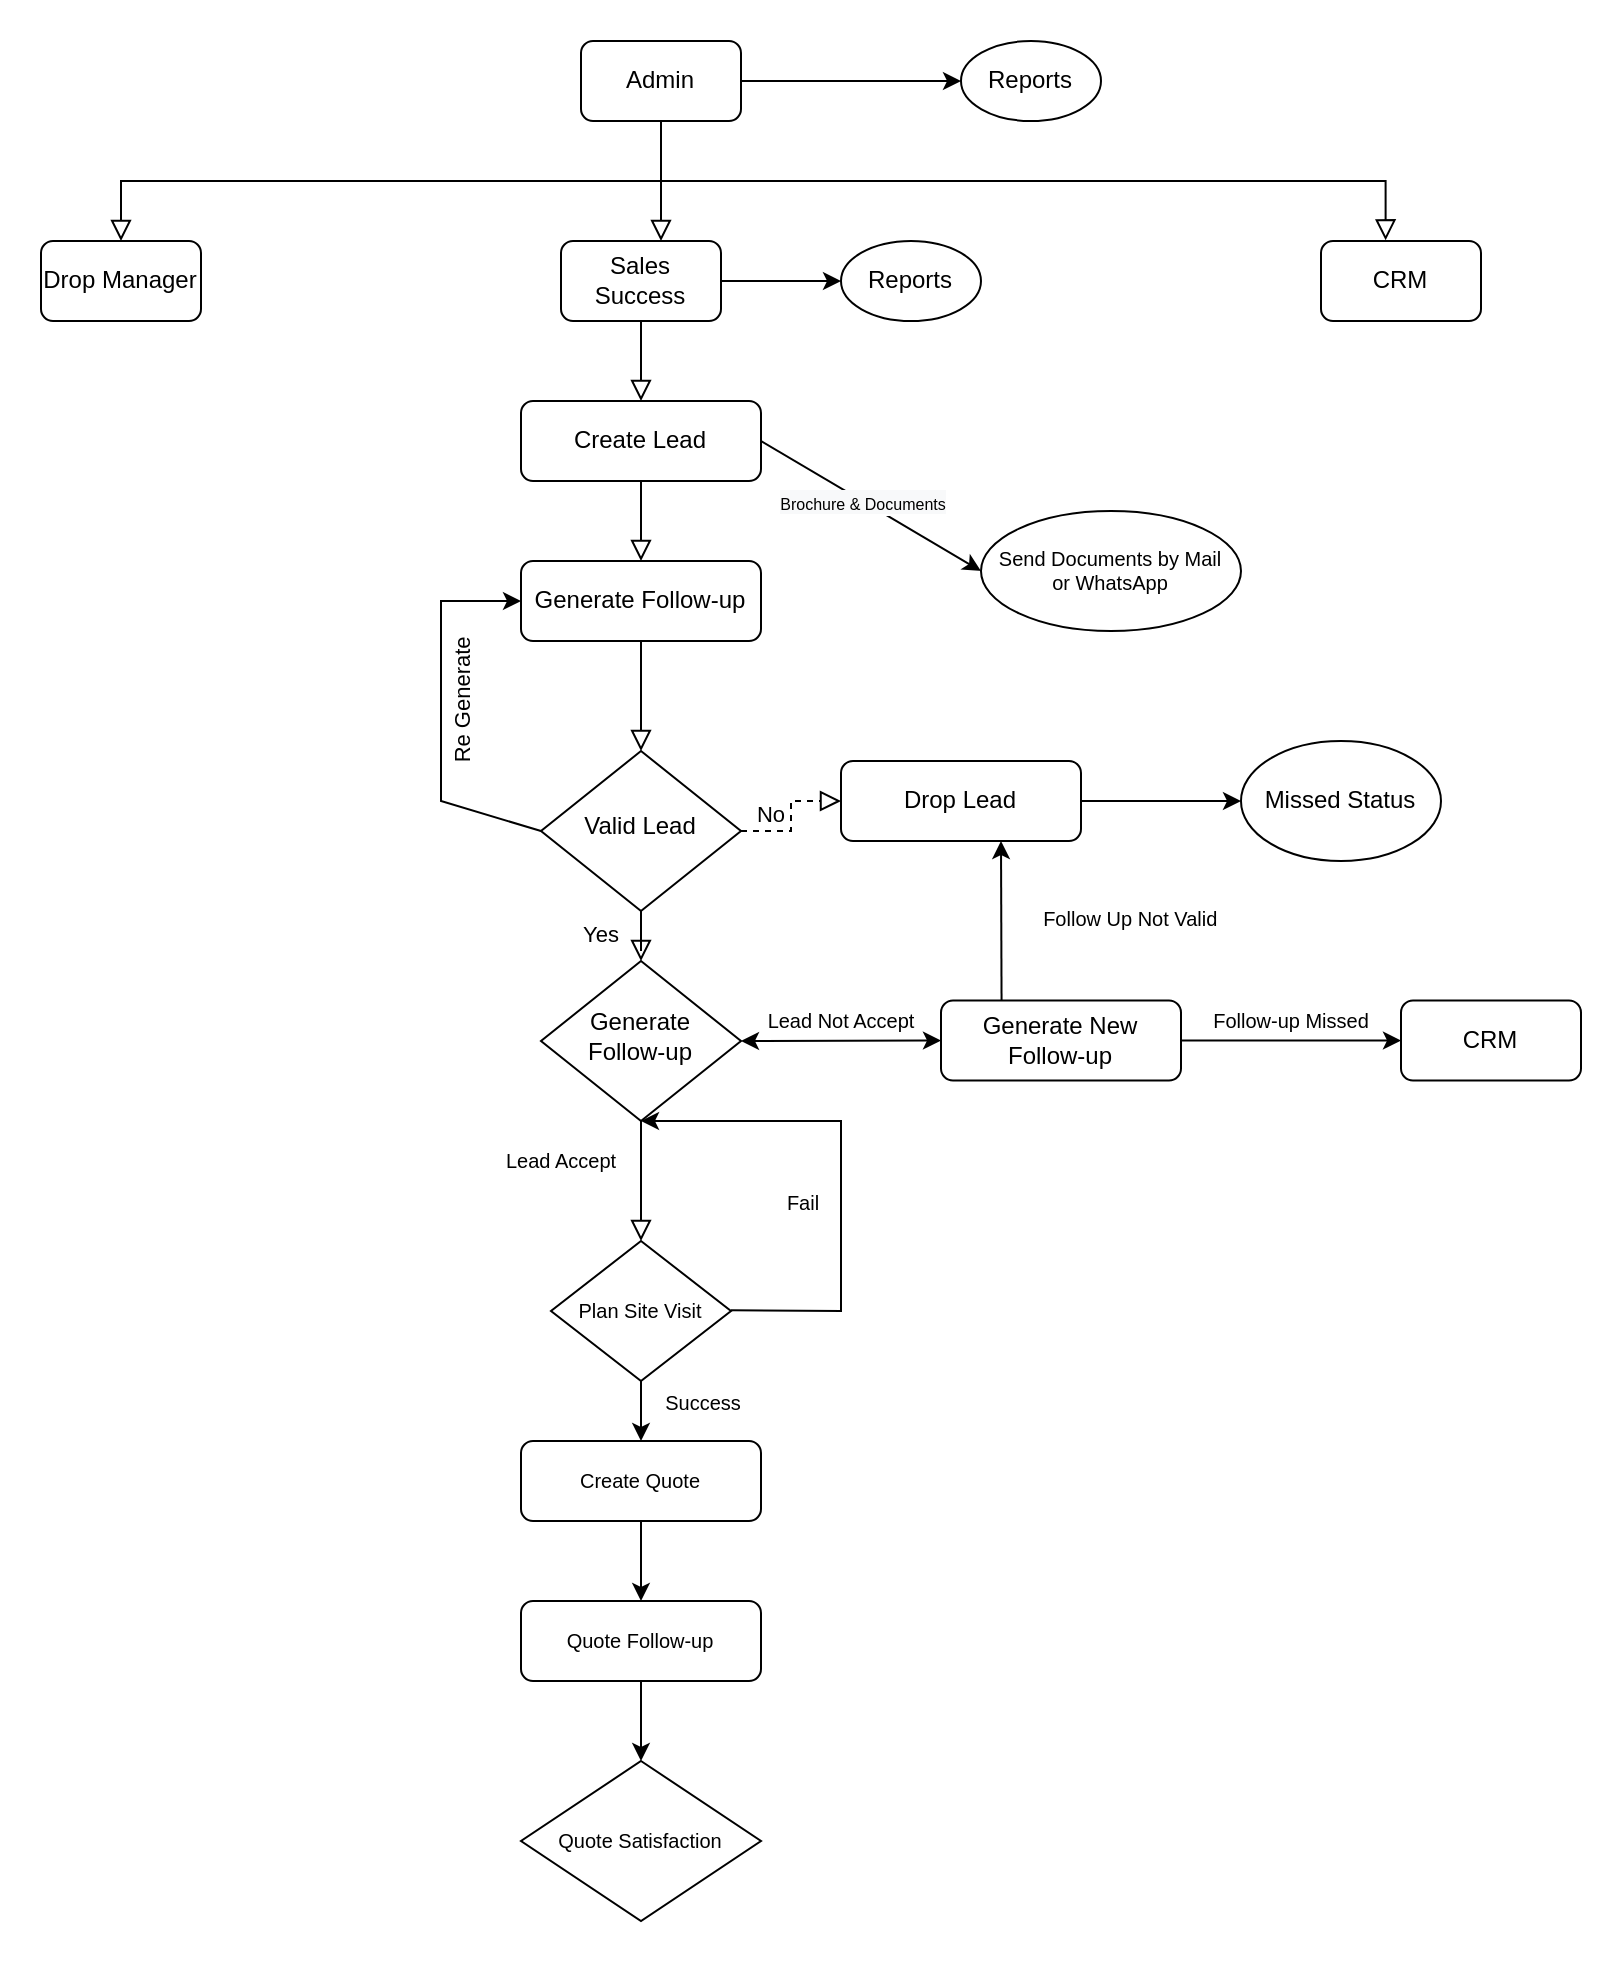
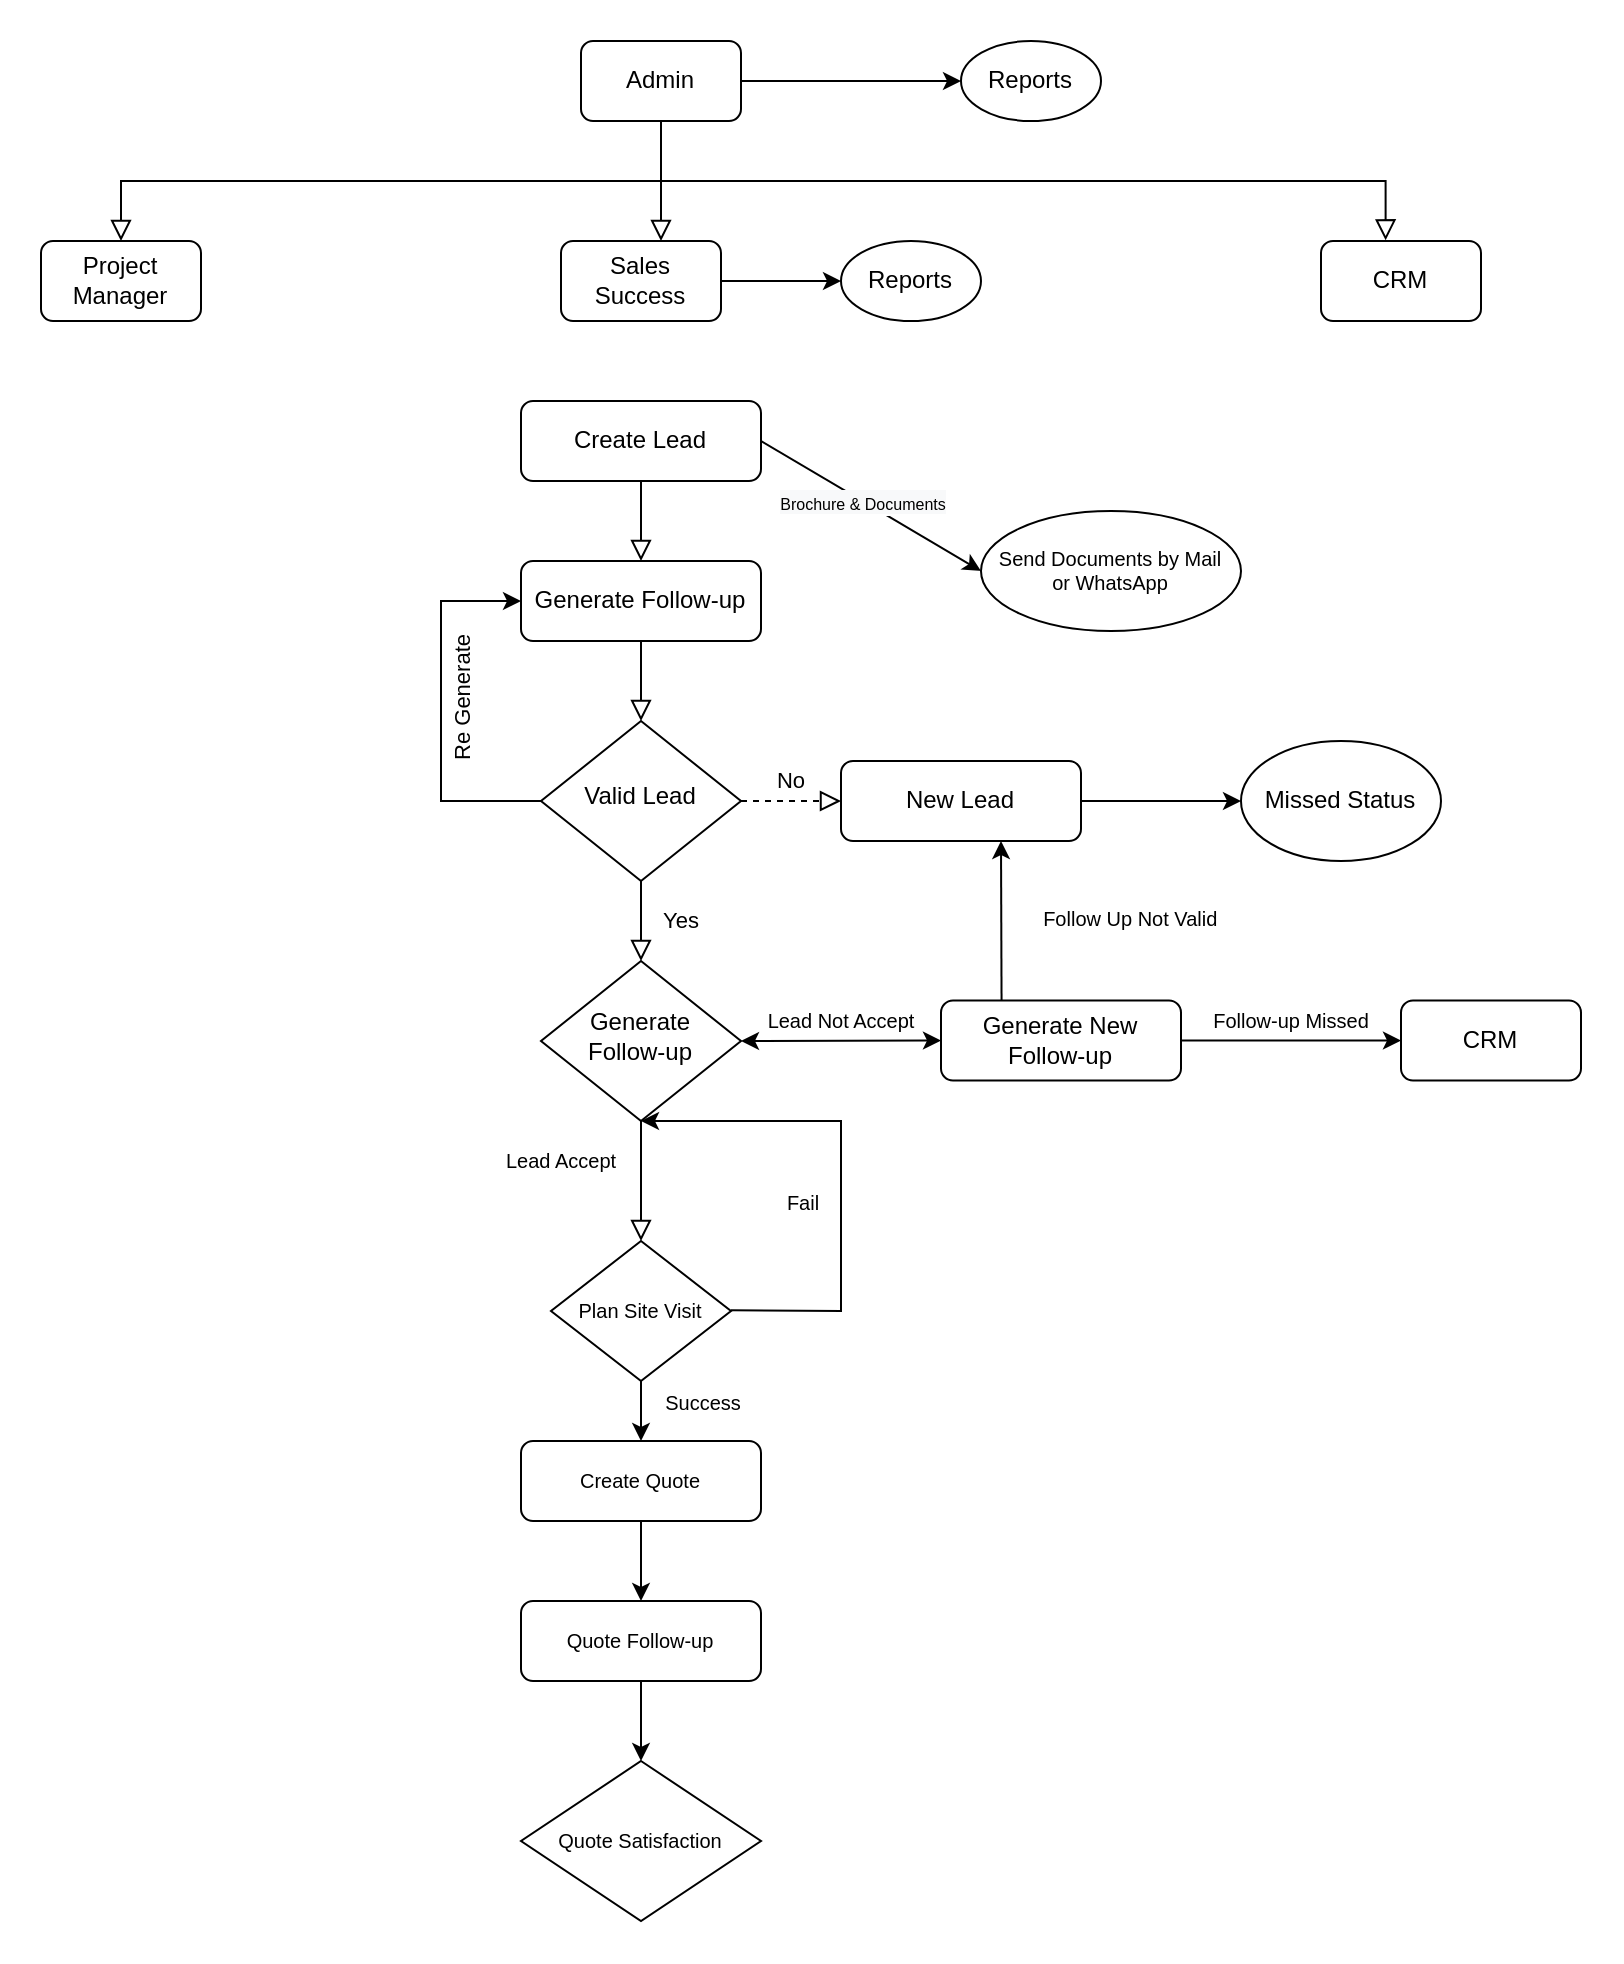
(121, 281) -> (121, 281)
(641, 350) -> none
(961, 801) -> (961, 801)
(641, 831) -> (641, 801)
